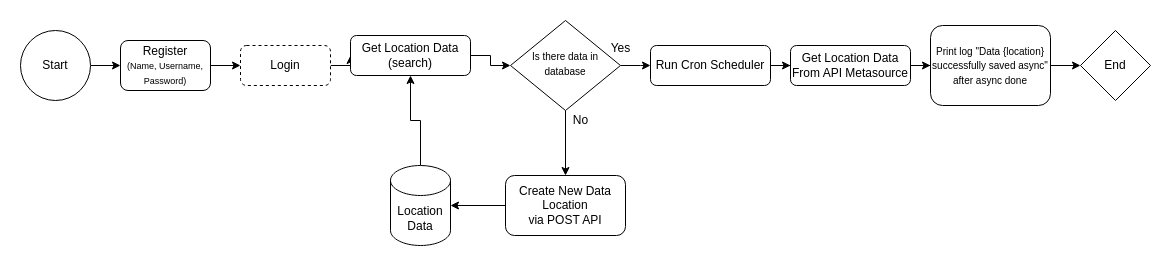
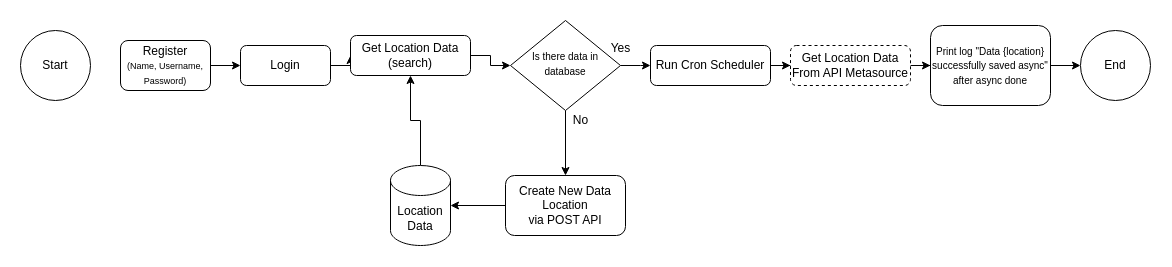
(110, 66) -> none
(286, 66) -> (286, 66)
(851, 66) -> (851, 66)
(1116, 66) -> (1116, 66)
